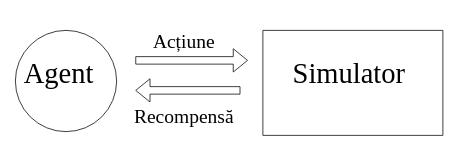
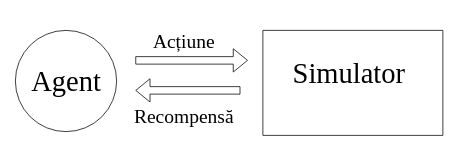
(59, 74) -> (66, 81)
